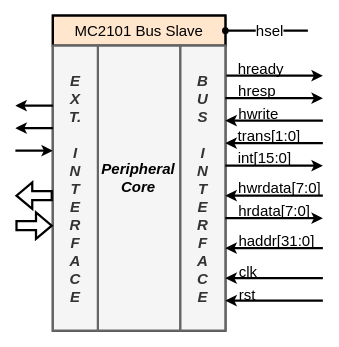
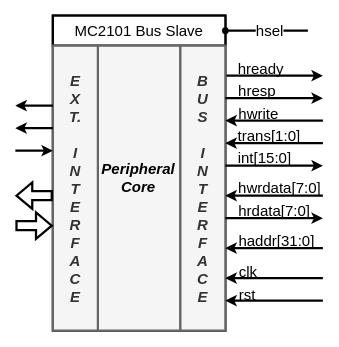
(139, 30) -> (139, 30)
